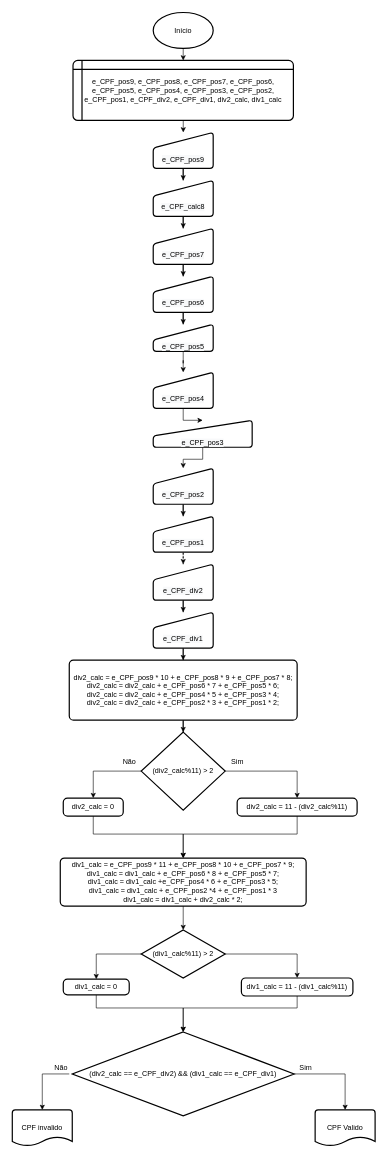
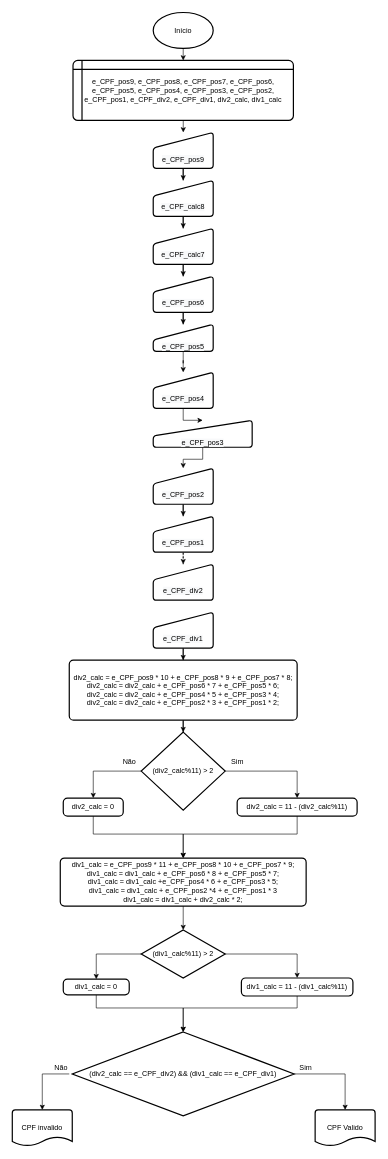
(183, 246) -> (183, 246)
(183, 608) -> none
